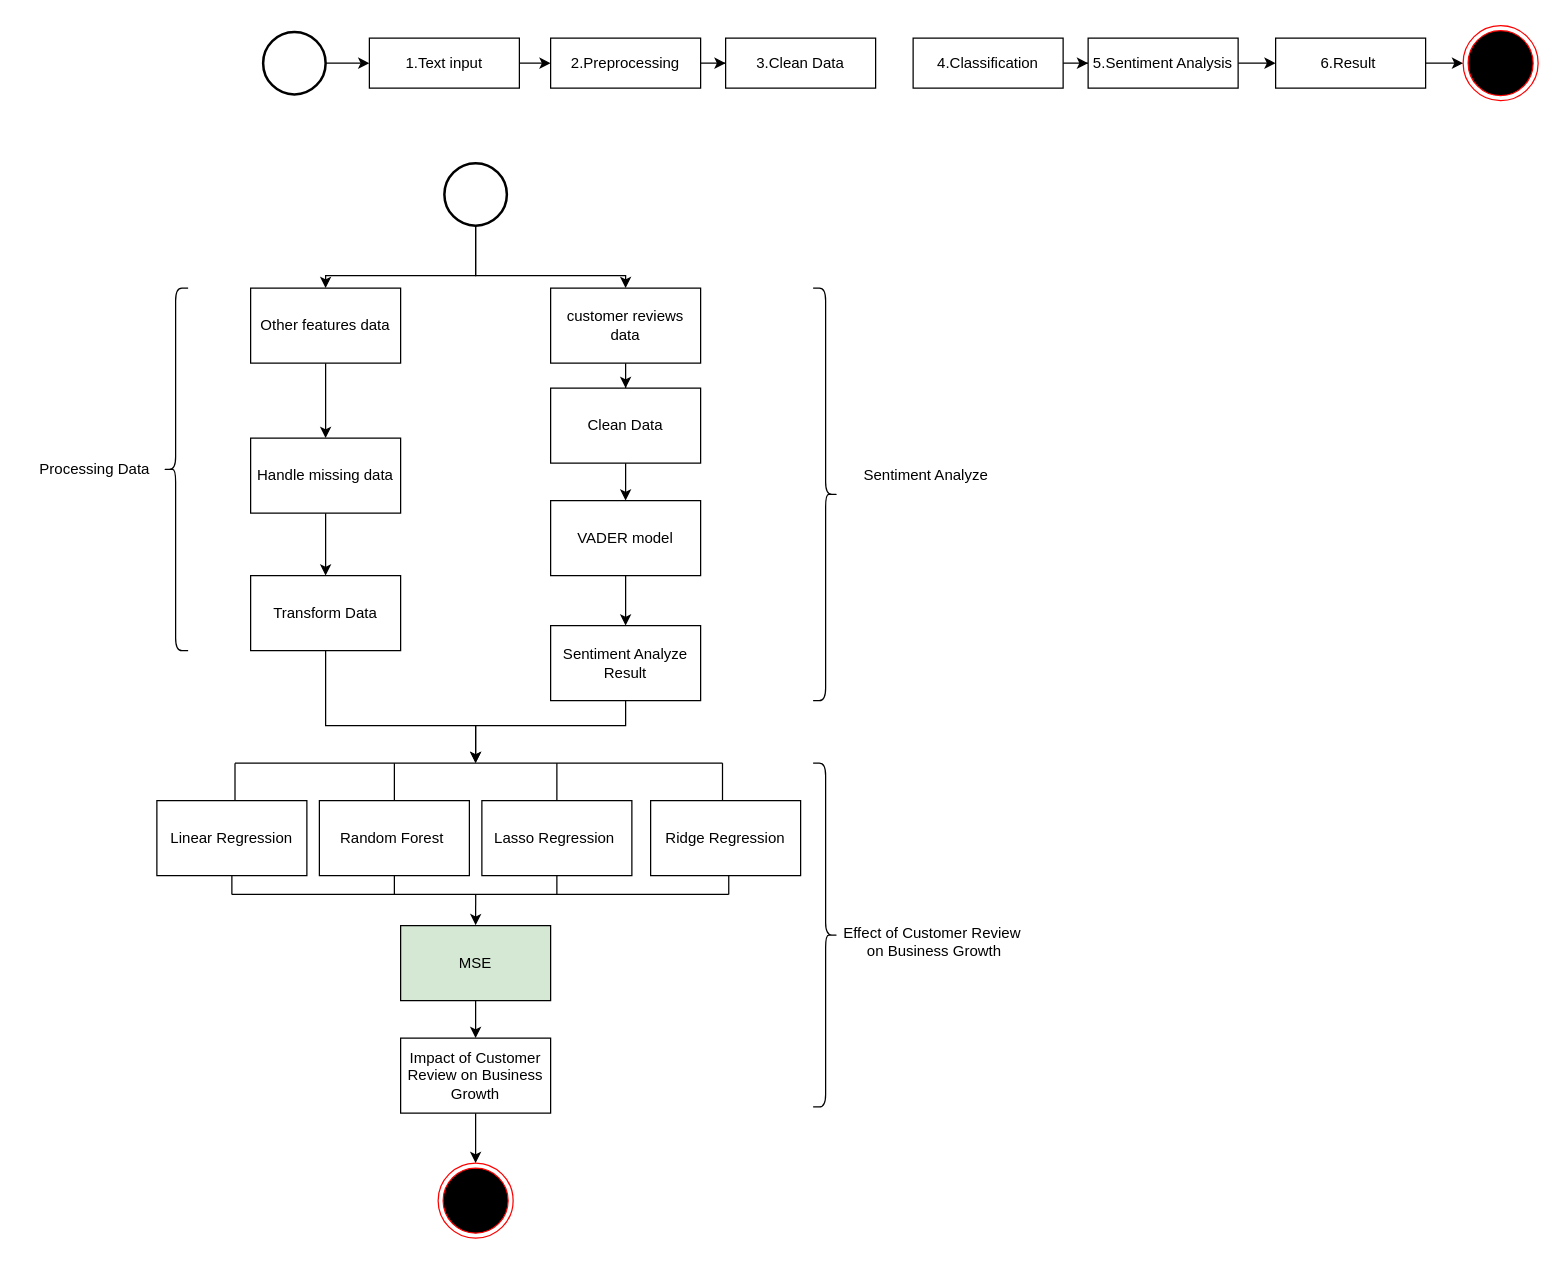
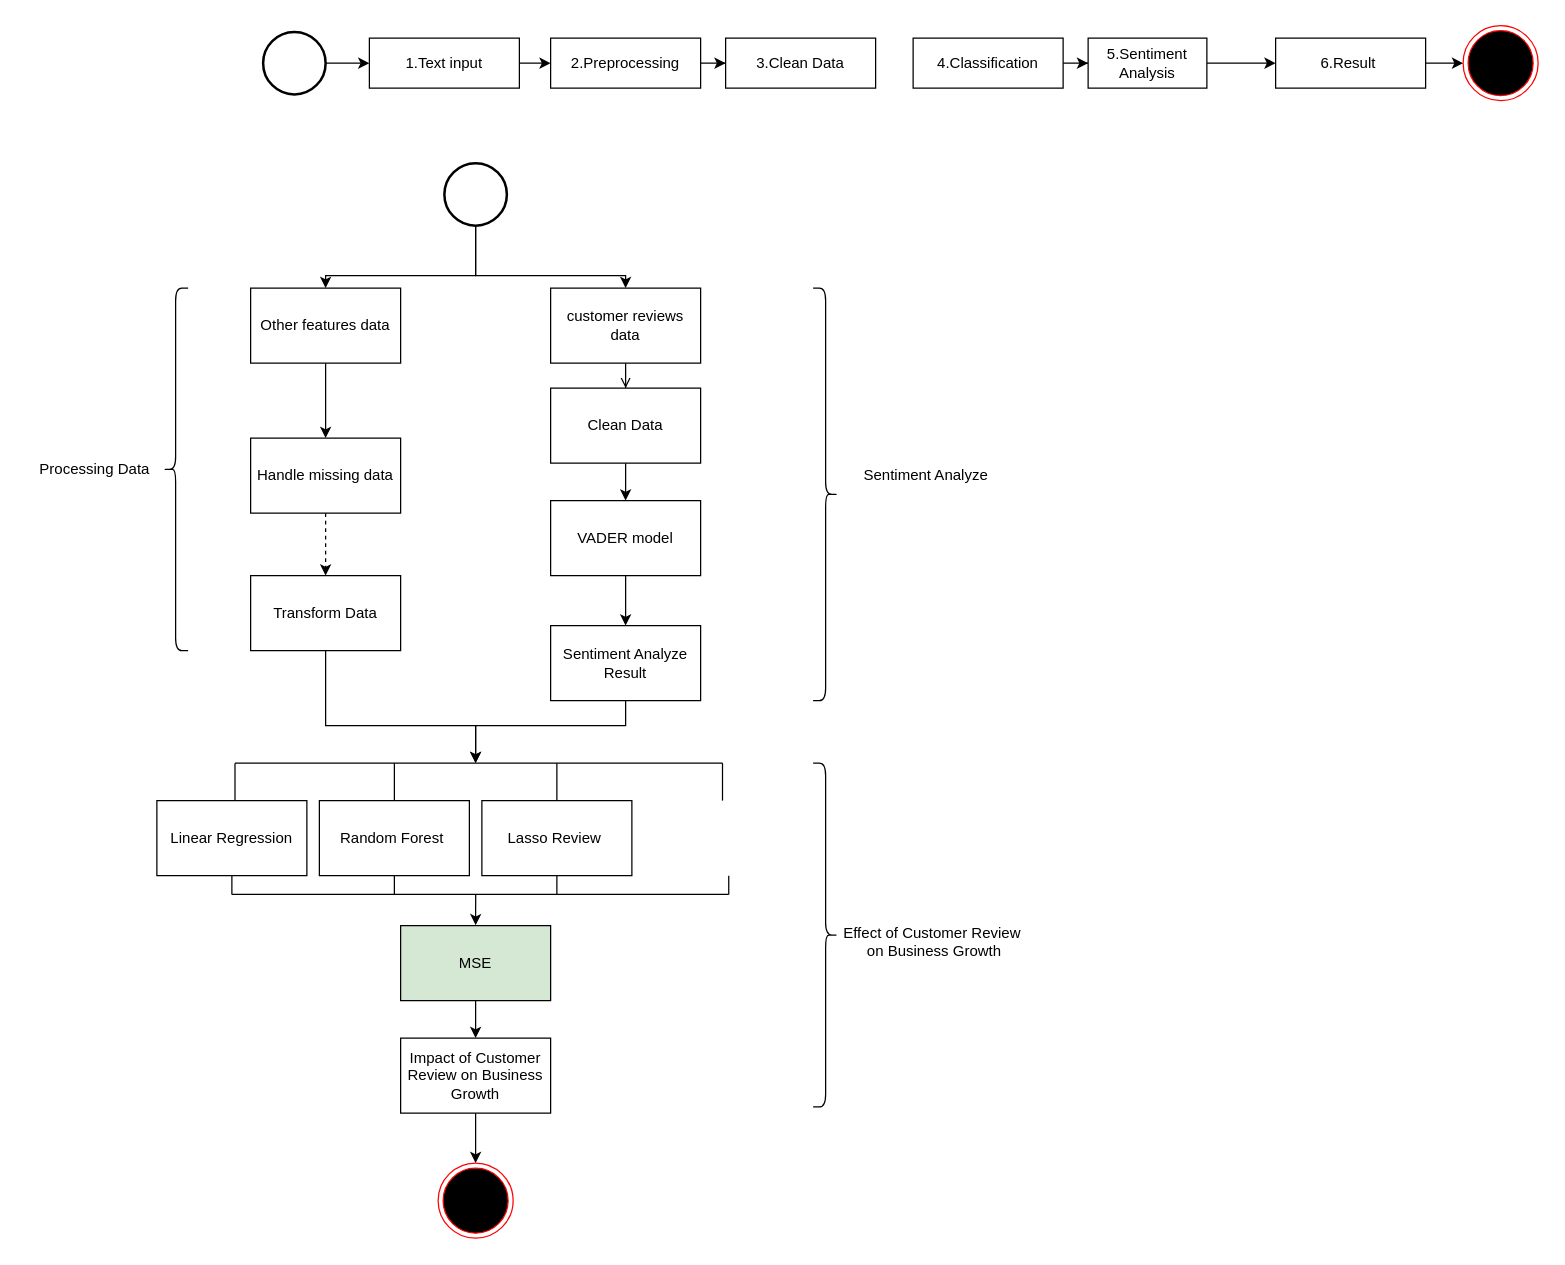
(1163, 63) -> (1148, 63)
(626, 378) -> (626, 380)
(326, 540) -> (326, 540)
(557, 838) -> (557, 838)
(726, 838) -> none
